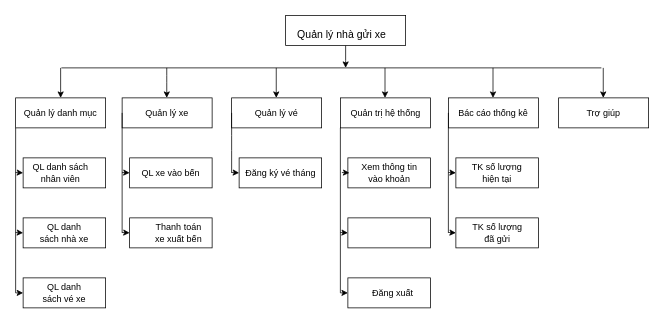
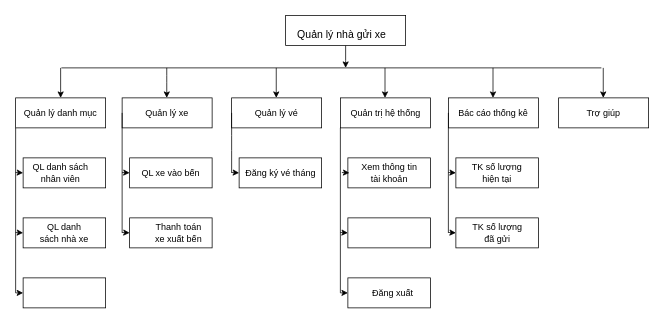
(389, 173) -> (389, 173)
(64, 293) -> none
